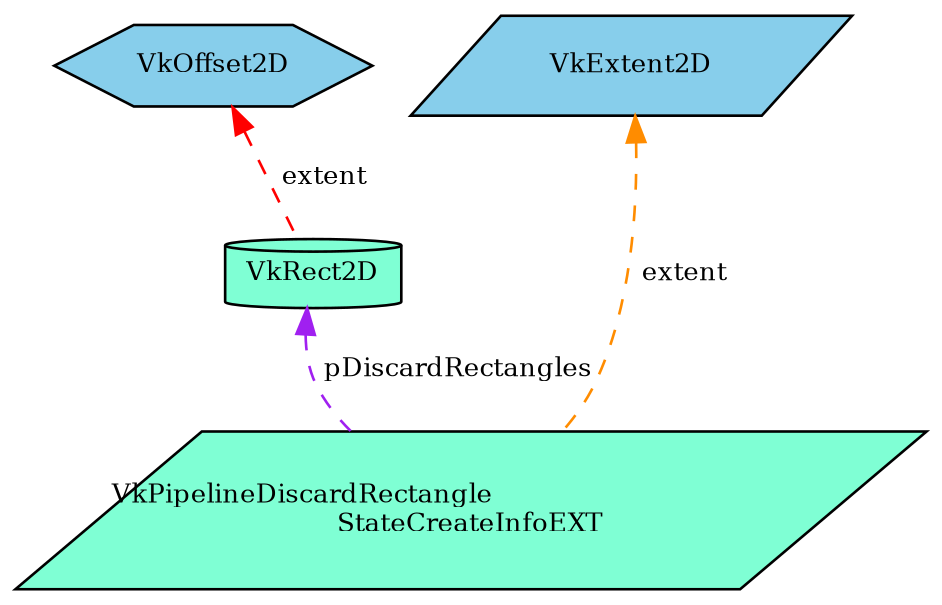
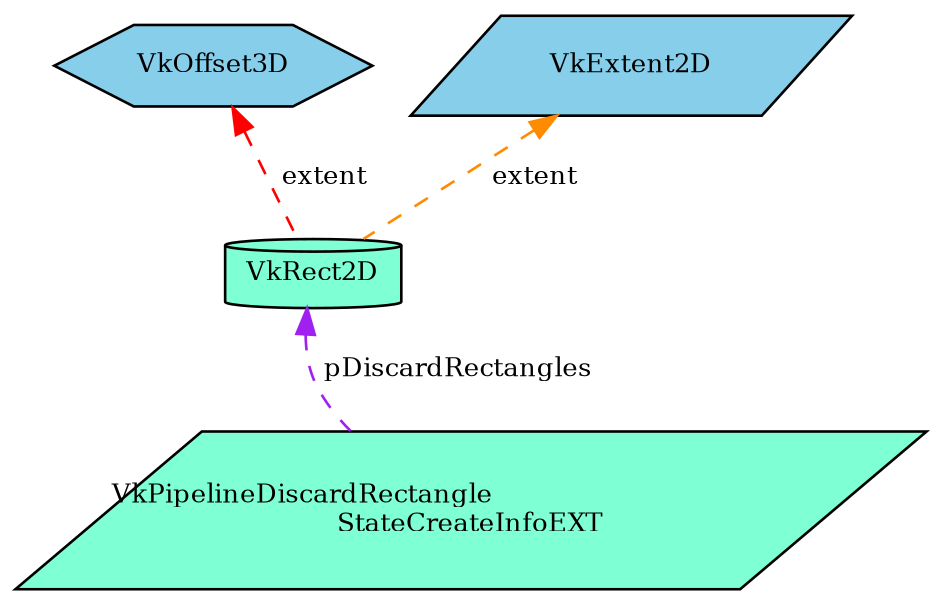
(213, 66) -> (213, 66)
(624, 294) -> (449, 185)
